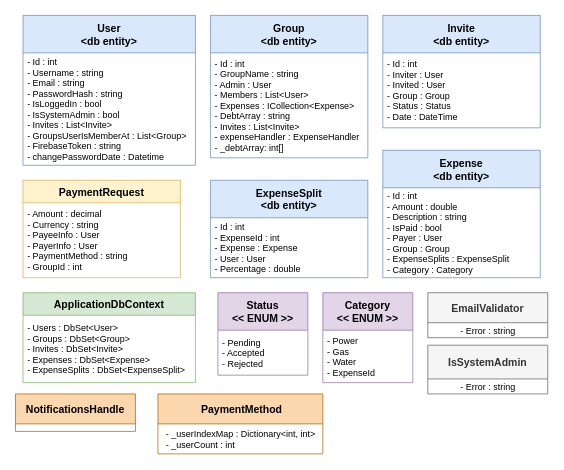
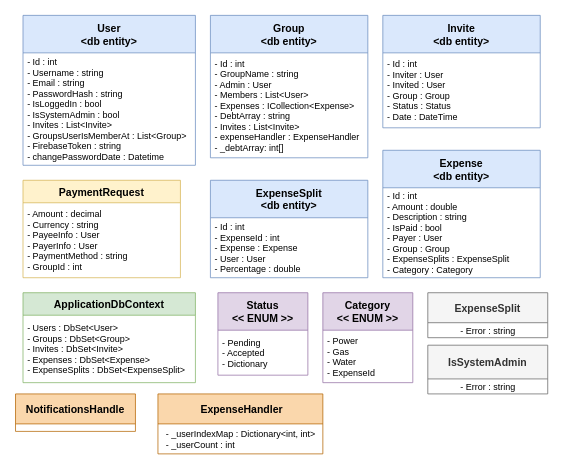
(488, 309) -> (488, 309)
(242, 343) -> (242, 343)
(240, 410) -> (240, 410)
